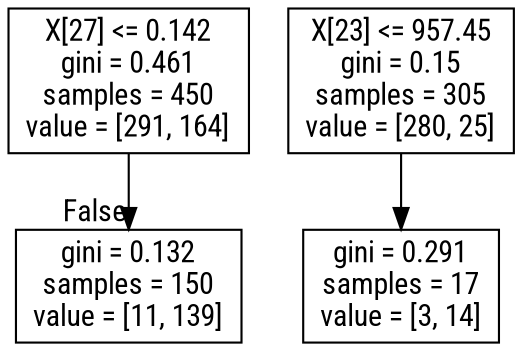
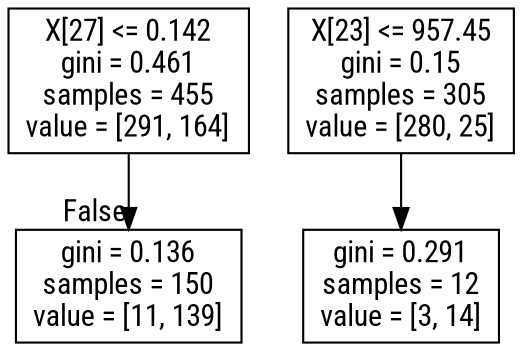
(129, 81) -> (129, 81)
(129, 286) -> (129, 286)
(401, 286) -> (401, 286)
